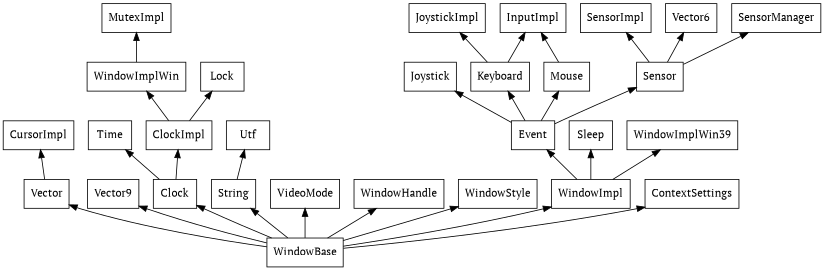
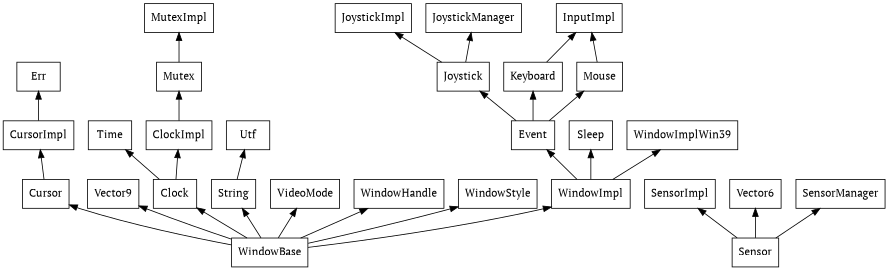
none -> (474, 18)
(476, 50) -> (422, 50)
none -> (39, 77)
(136, 77) -> (179, 77)
(222, 77) -> none
(592, 107) -> none
(47, 194) -> (46, 194)
(692, 194) -> none
